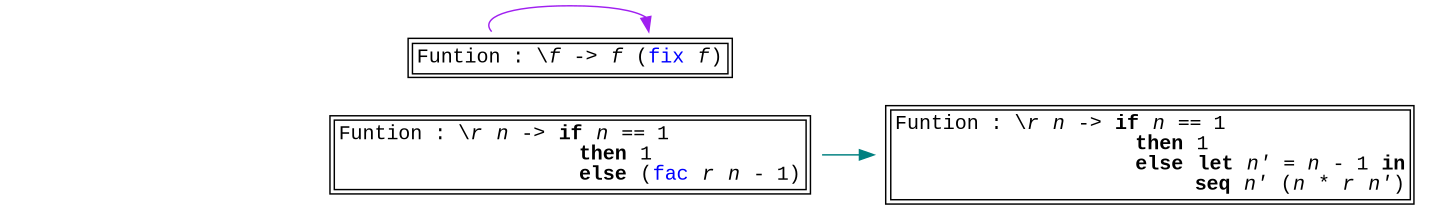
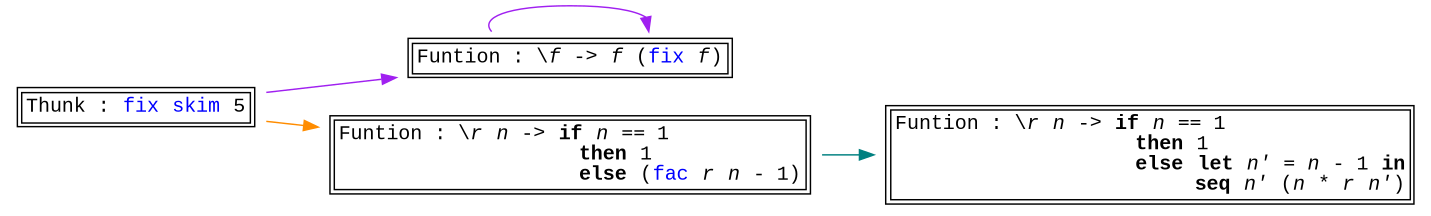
none -> (136, 107)
